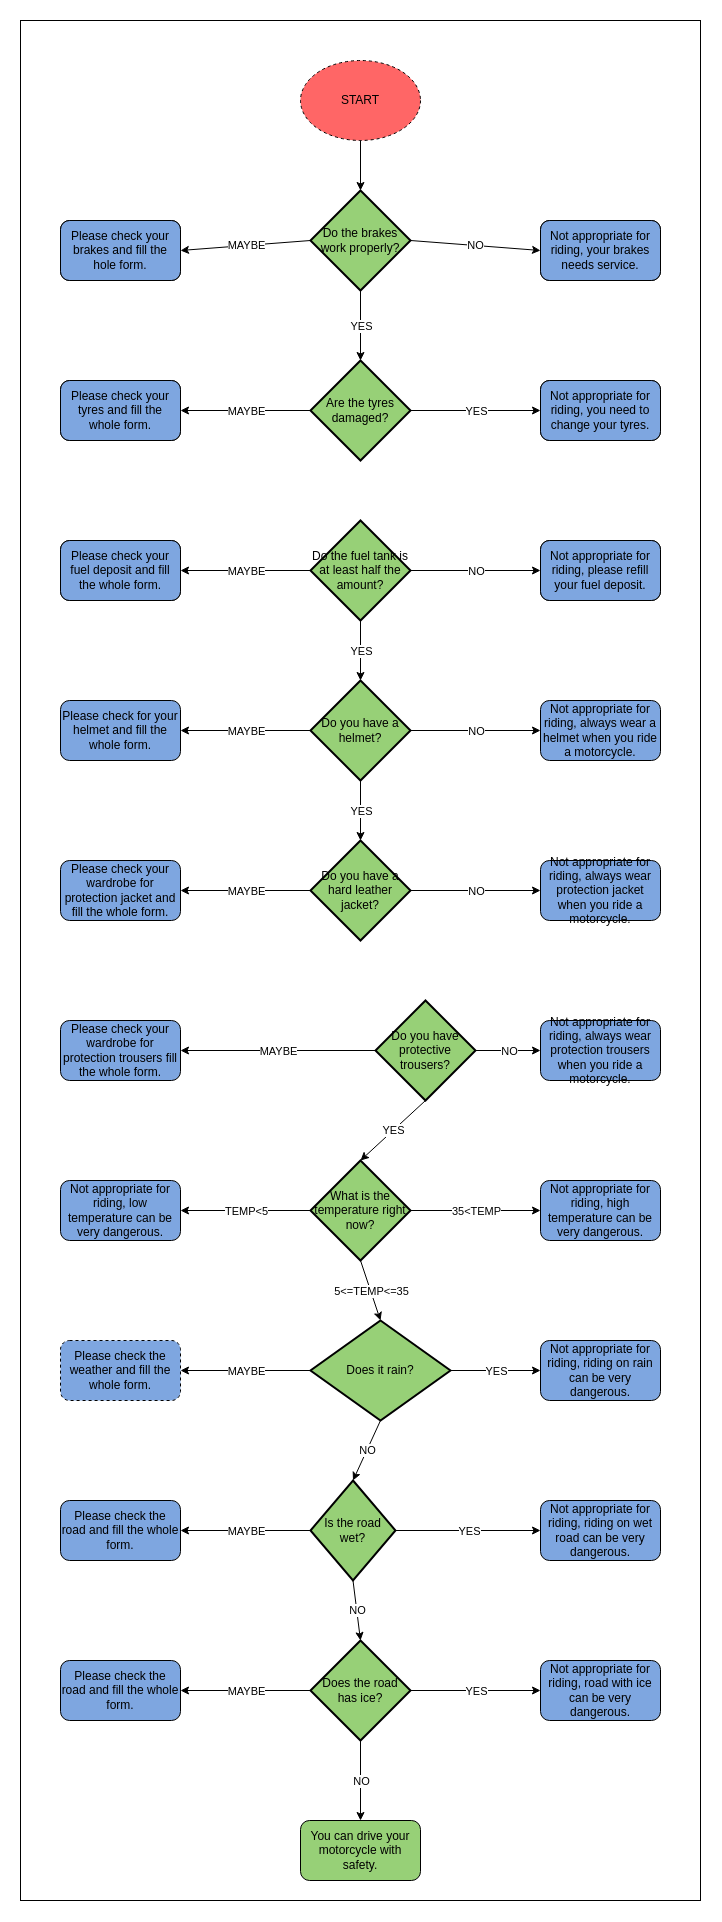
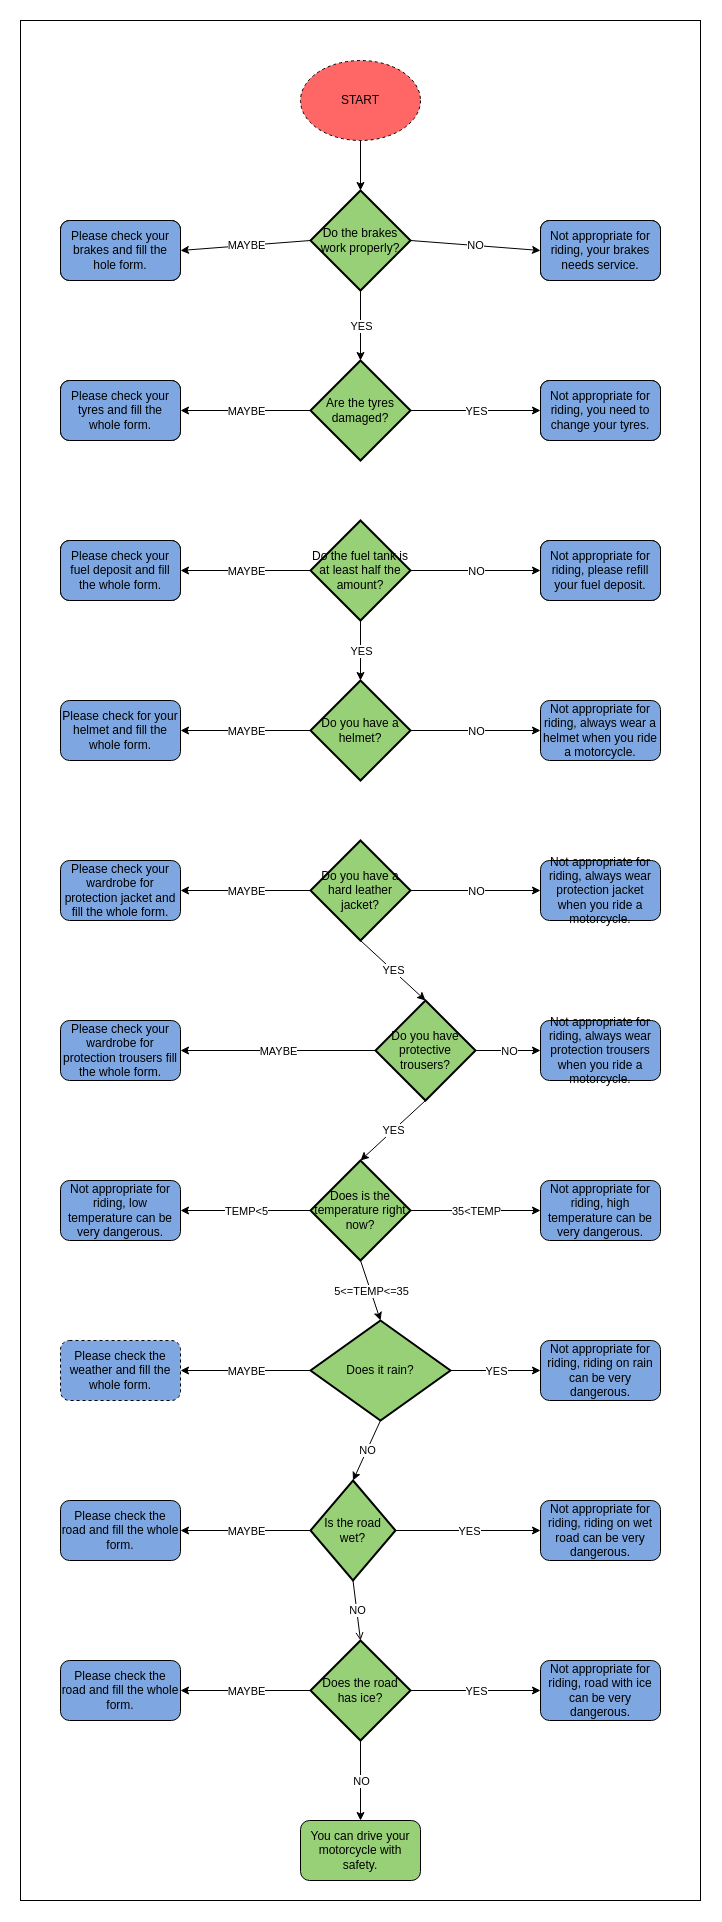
(361, 807) -> none
none -> (391, 968)
(361, 1211) -> (361, 1211)
(359, 1632) -> (360, 1633)
